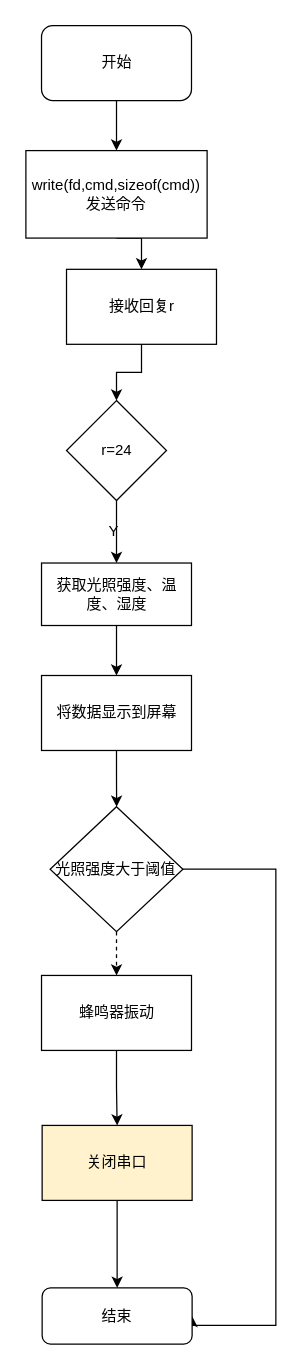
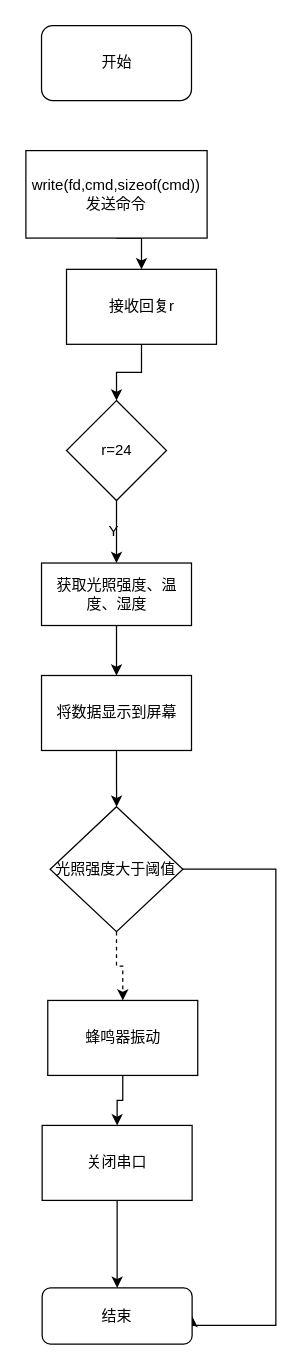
(116, 122) -> none
(116, 1013) -> (123, 1038)
(117, 1163) -> (117, 1163)
